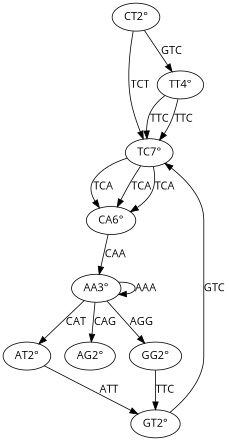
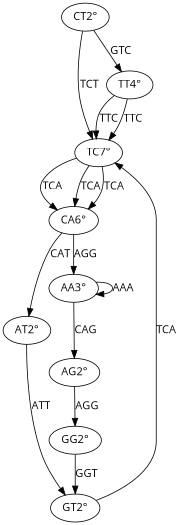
(116, 254) -> (86, 254)
(215, 288) -> (166, 330)
(123, 319) -> (75, 402)
(64, 320) -> (41, 269)
(165, 390) -> (87, 474)
